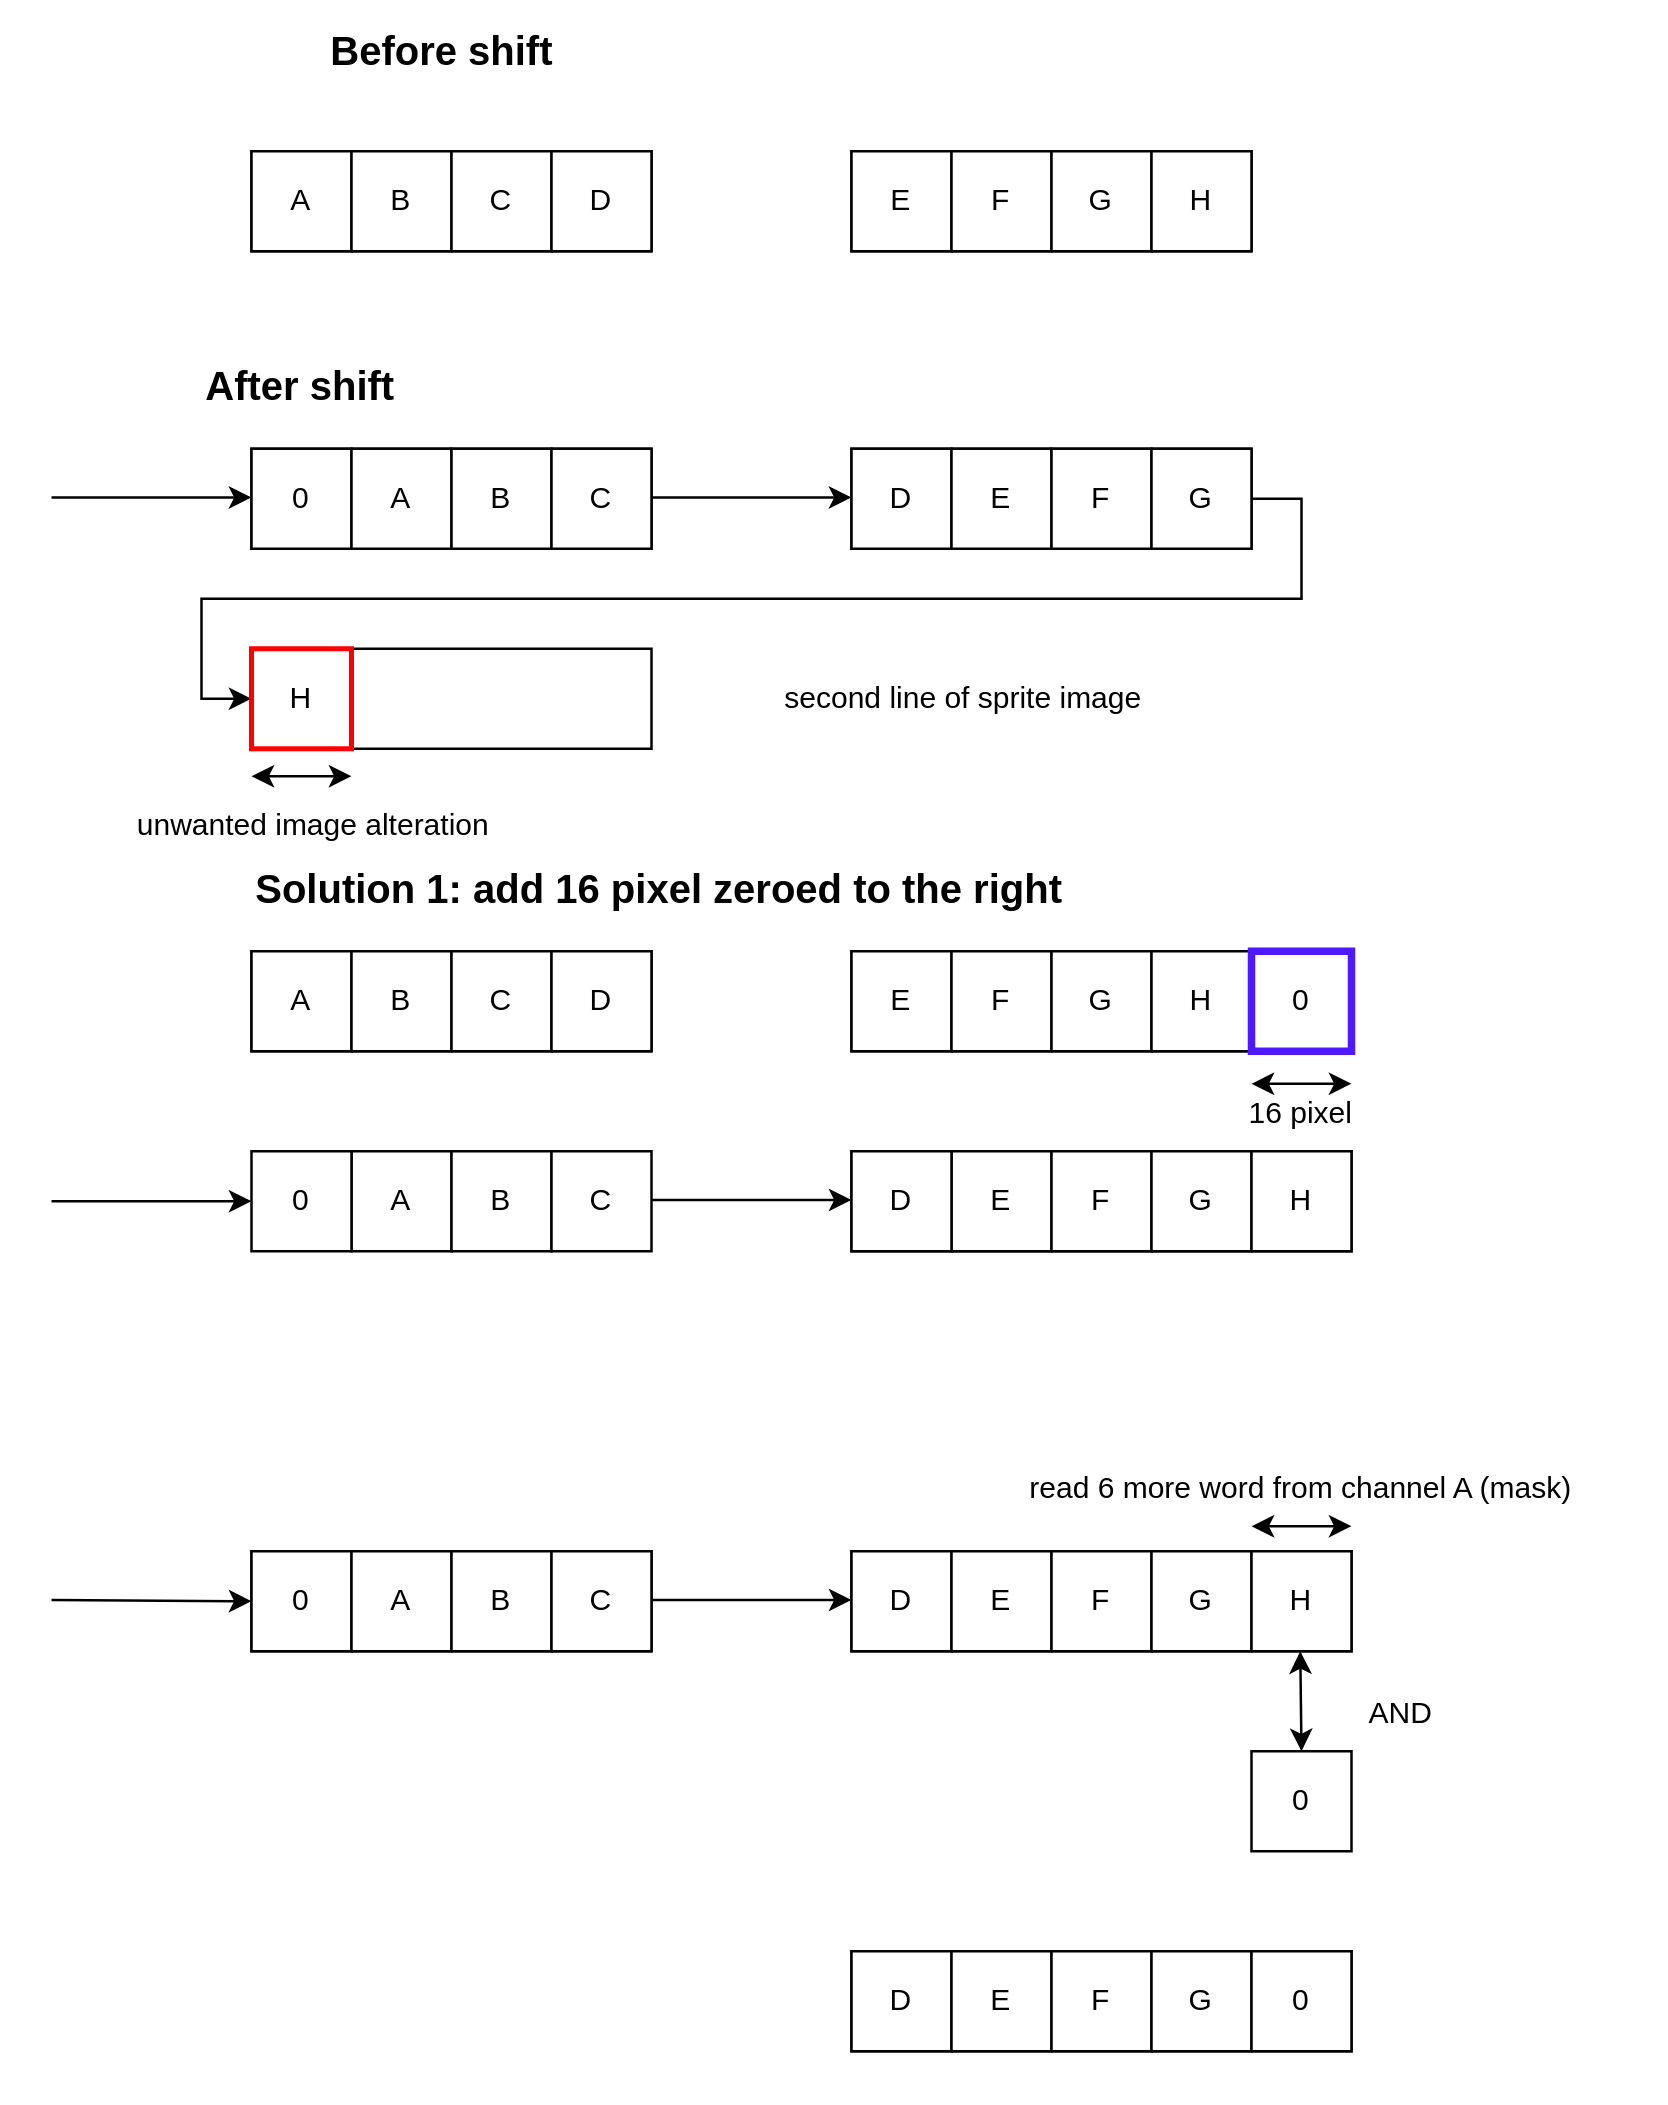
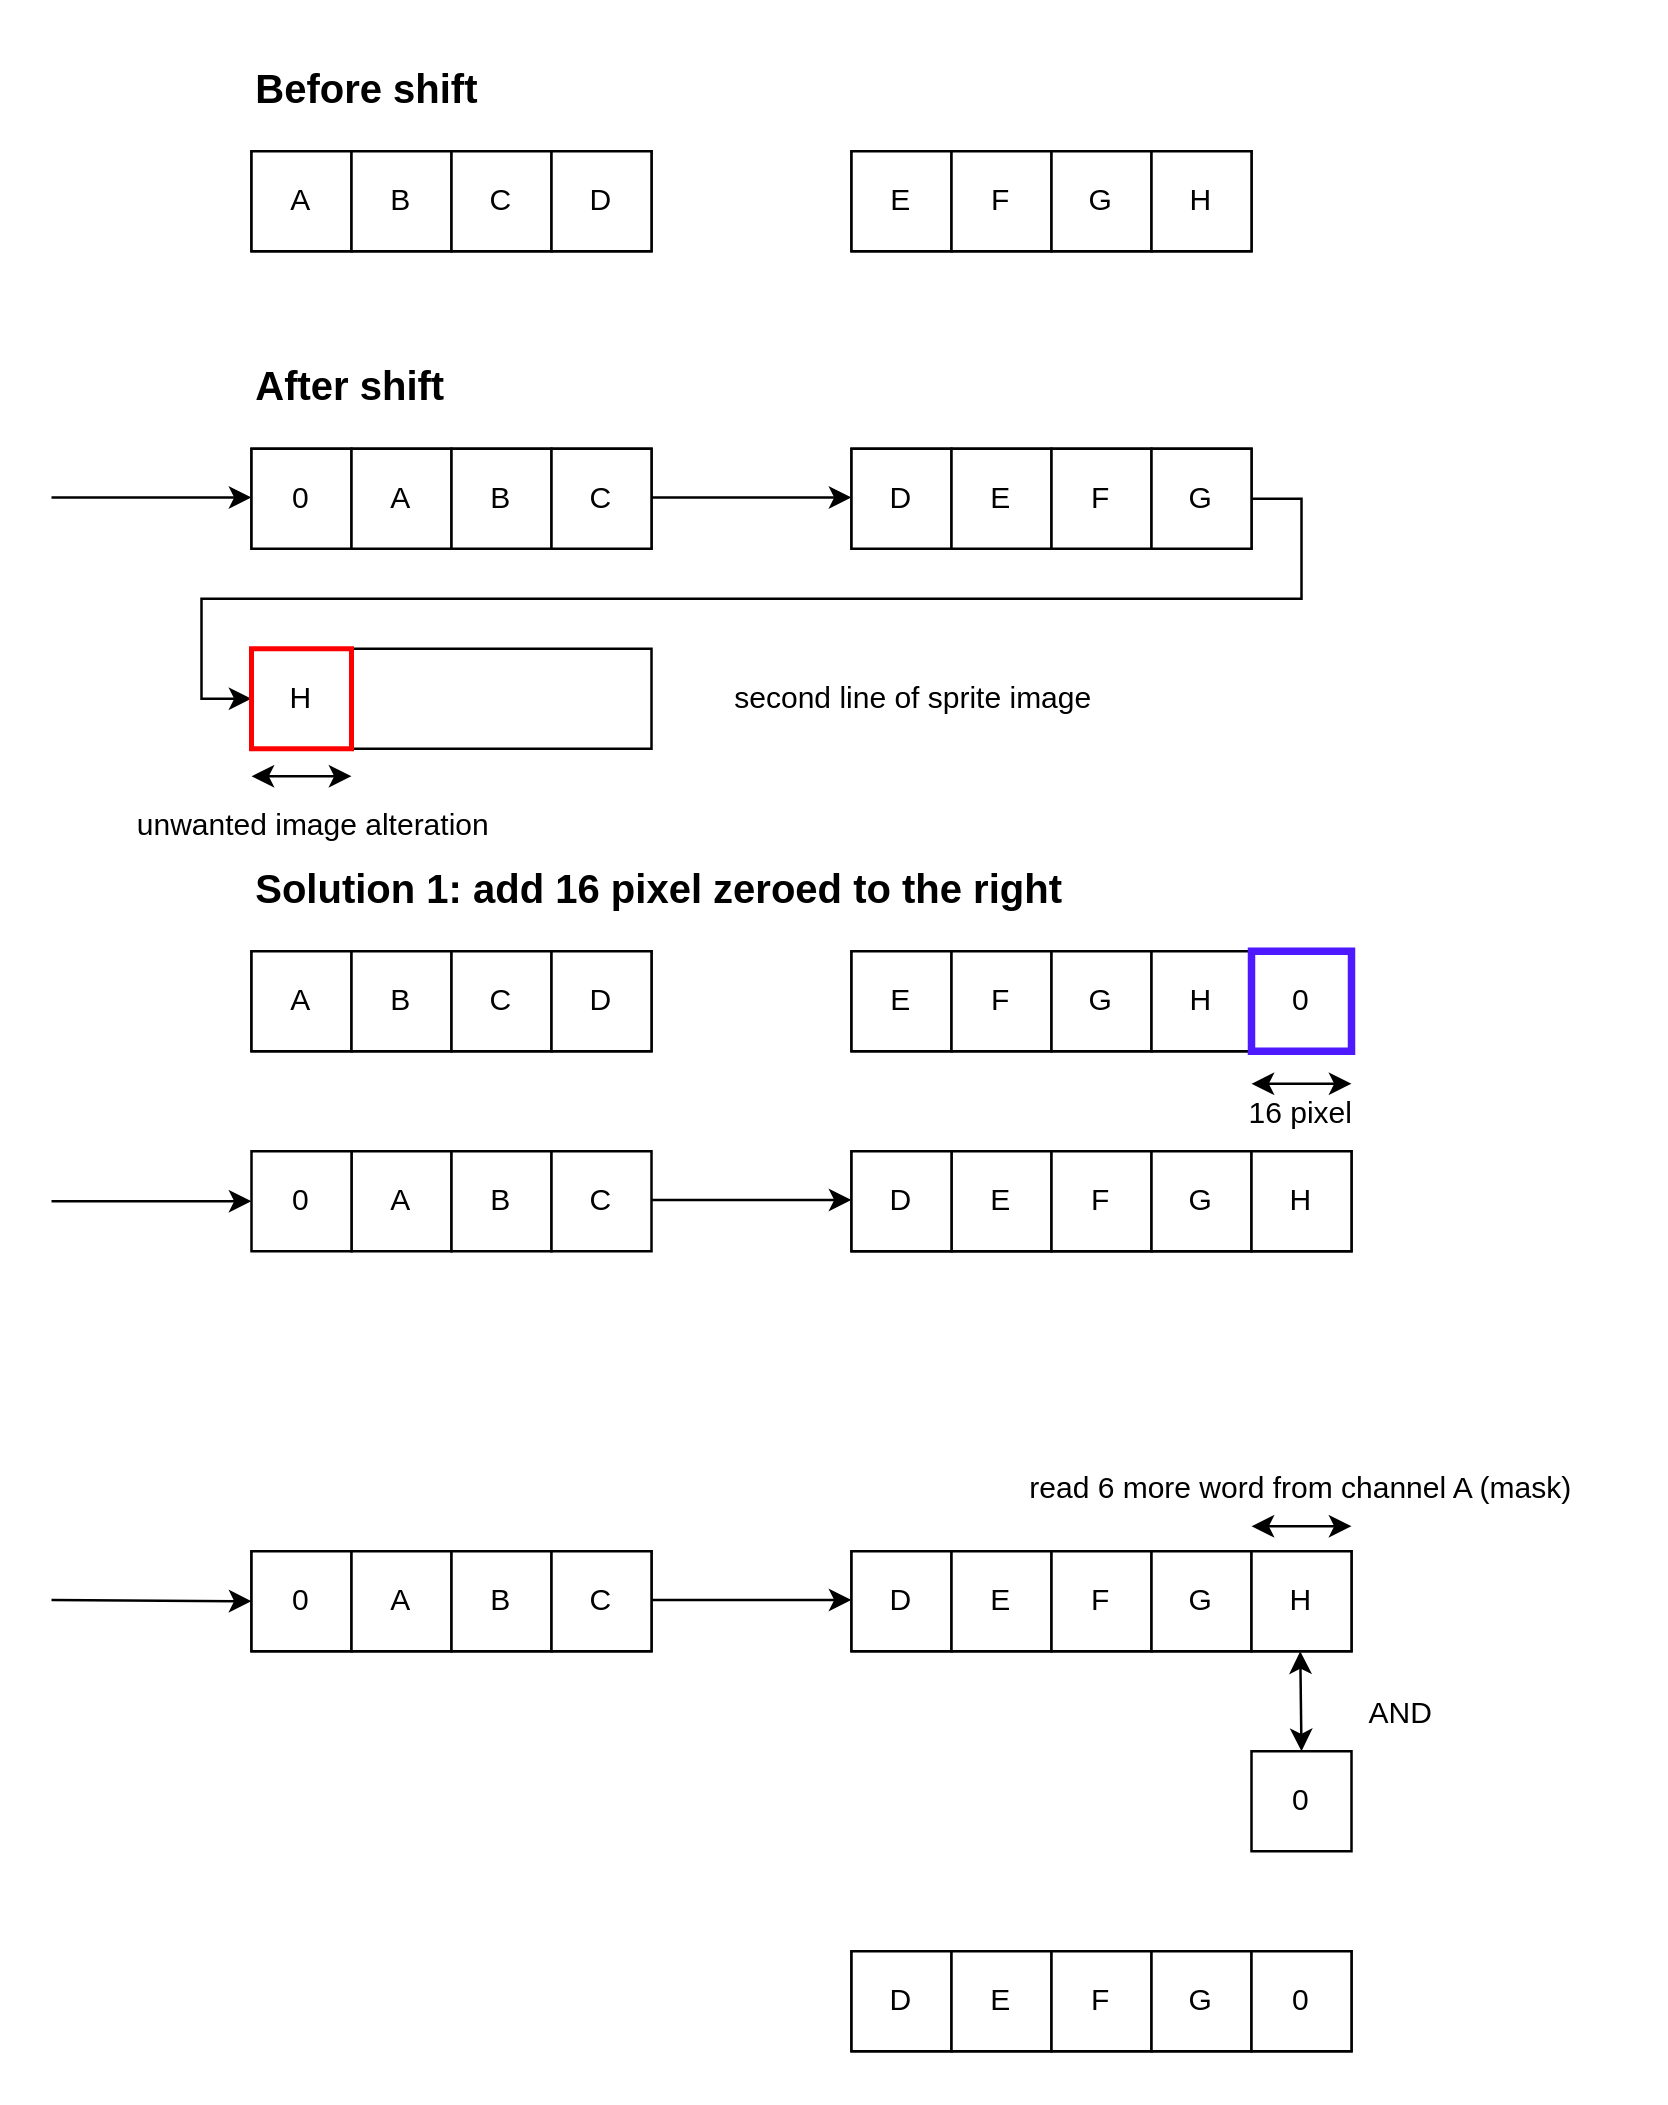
(464, 51) -> (389, 89)
(339, 386) -> (389, 386)
(964, 699) -> (914, 699)
